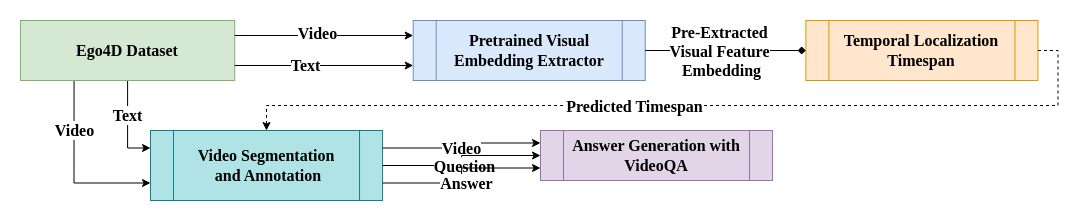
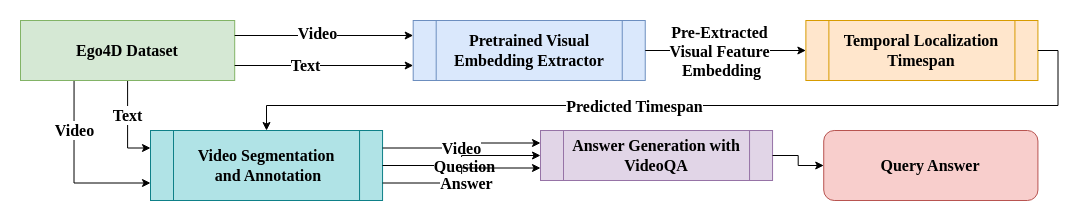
(797, 51) -> (798, 51)
(917, 106) -> (917, 106)
none -> (798, 158)
none -> (931, 166)
